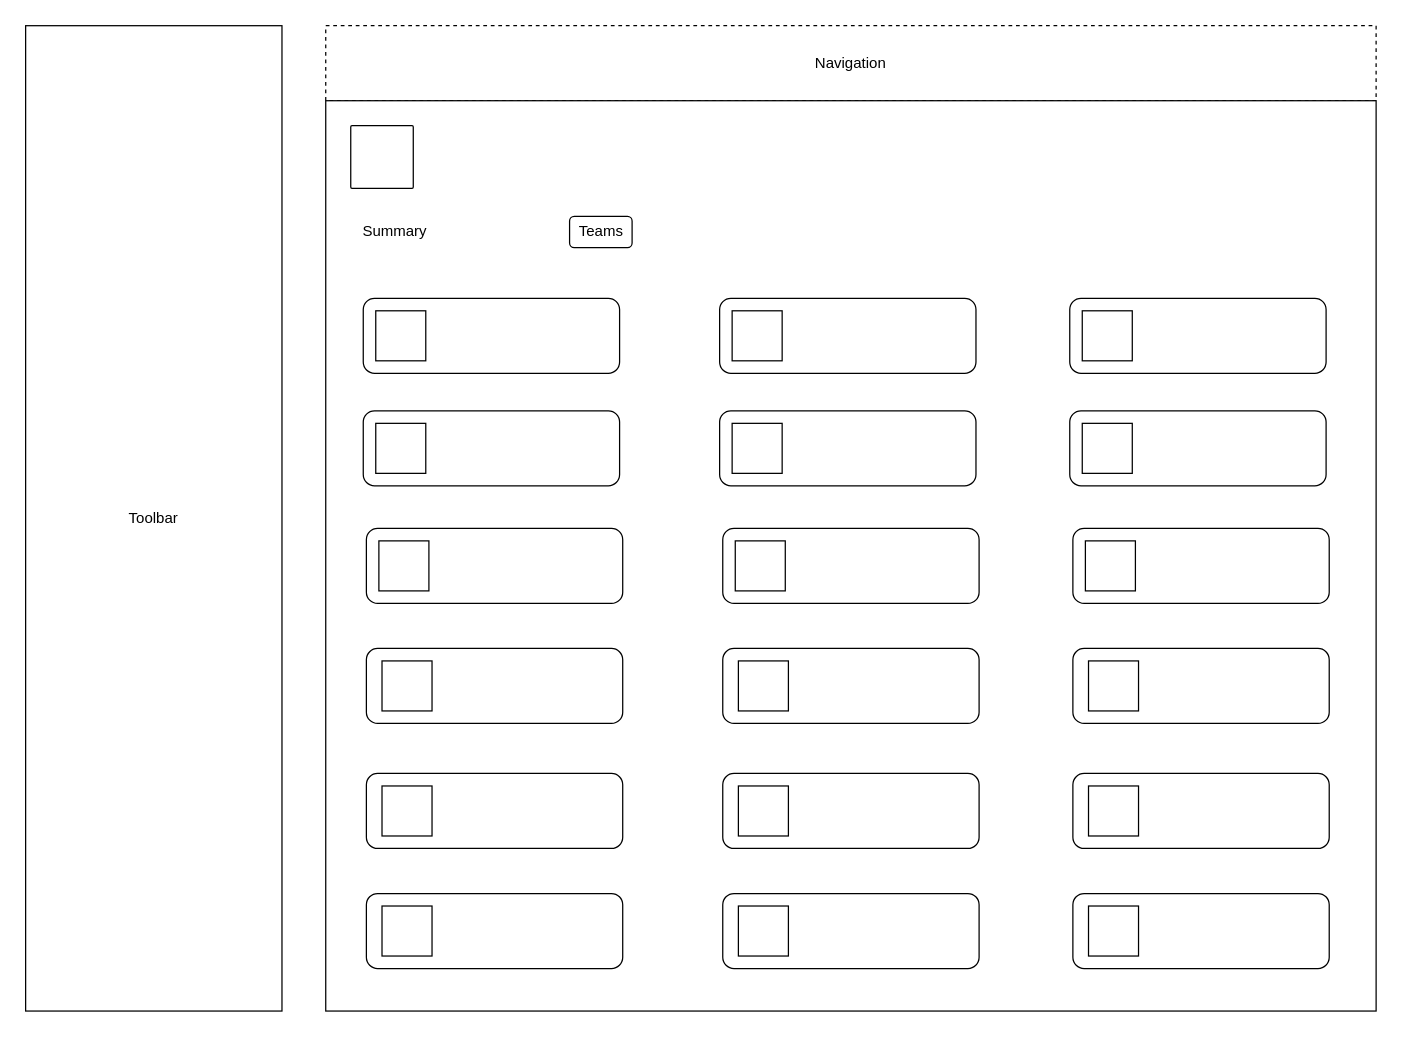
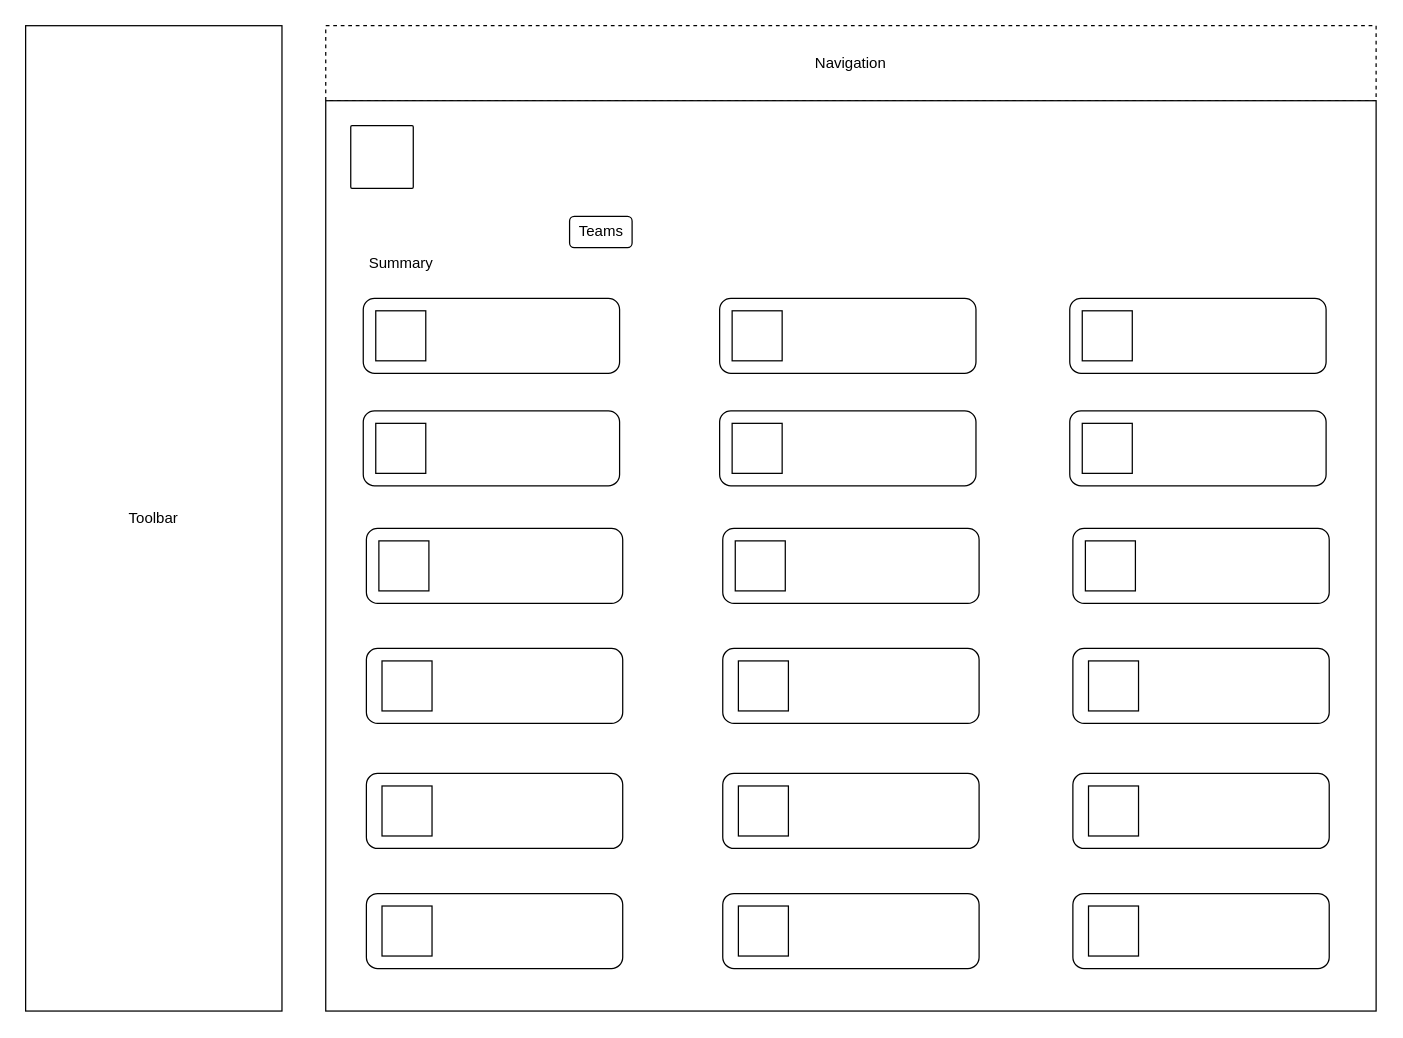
(394, 232) -> (401, 263)
